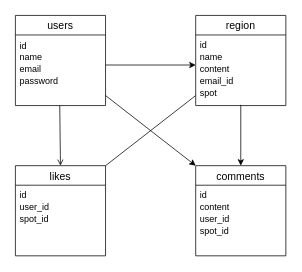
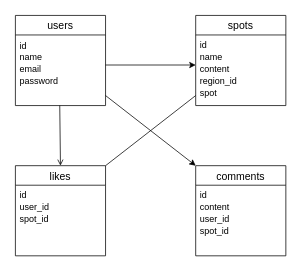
(240, 26) -> (240, 26)
(216, 81) -> (220, 81)
(240, 133) -> none
